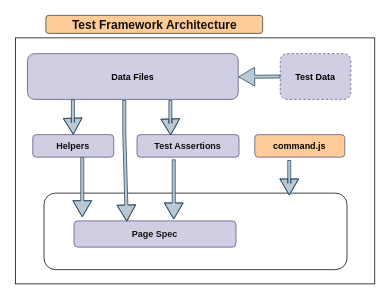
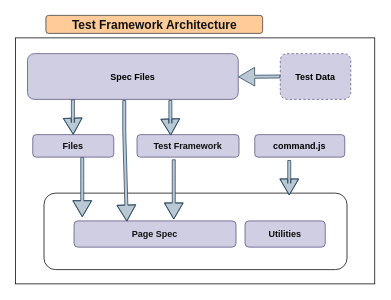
(133, 77) -> (133, 77)
(73, 146) -> (73, 146)
(188, 146) -> (188, 146)
(300, 146) -> (300, 146)
none -> (285, 234)
